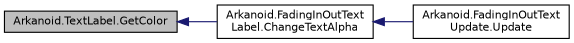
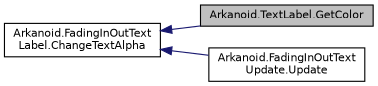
(203, 22) -> (186, 28)
